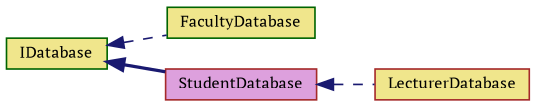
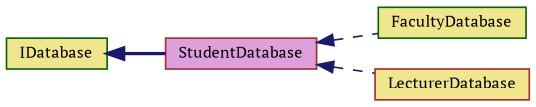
(145, 39) -> (356, 37)
